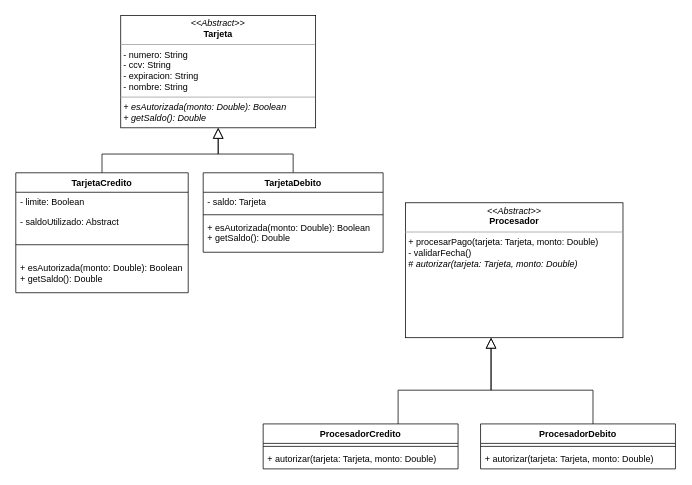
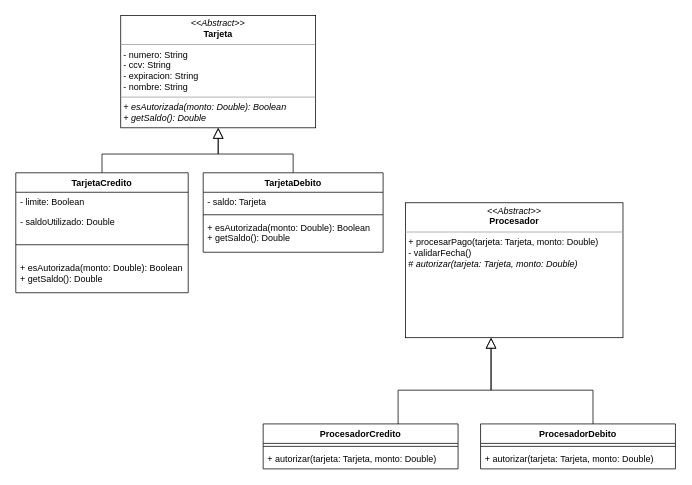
(77, 222) -> (71, 222)
